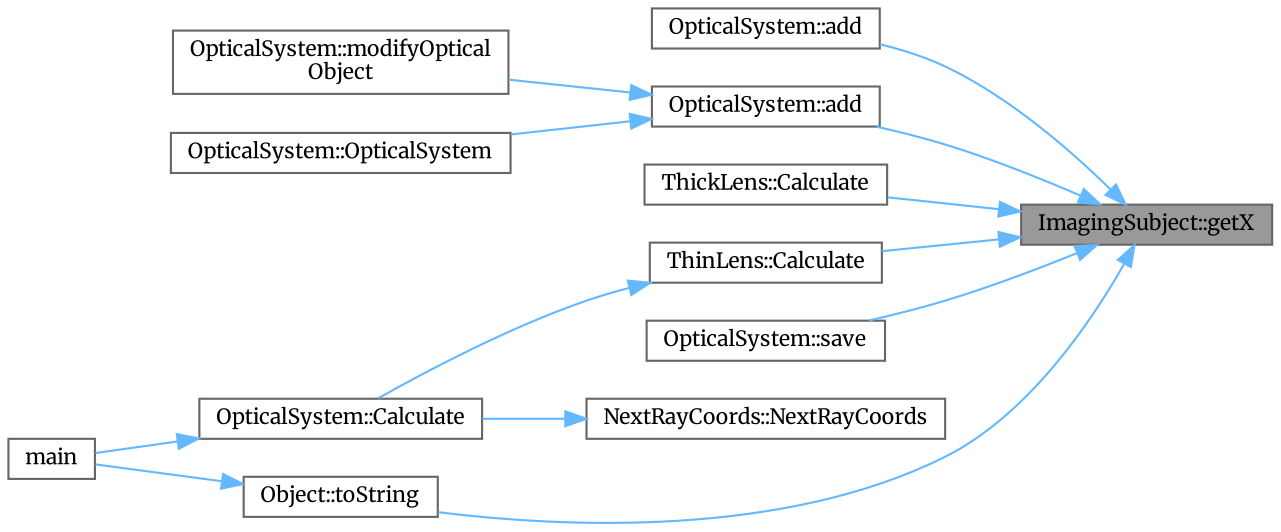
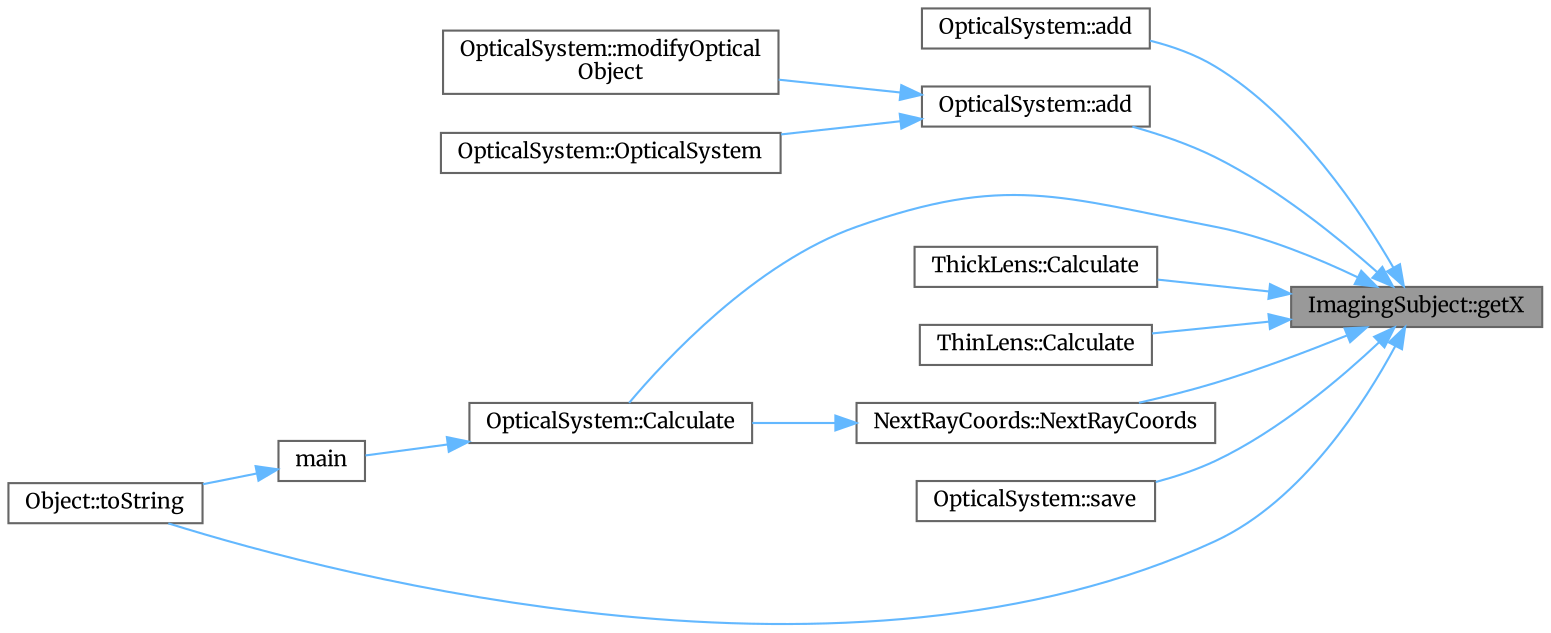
(500, 336) -> (966, 199)
none -> (1244, 374)
(159, 473) -> (230, 479)
